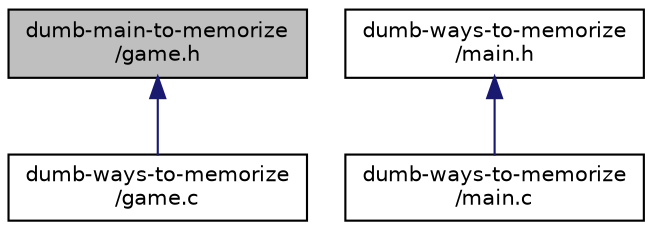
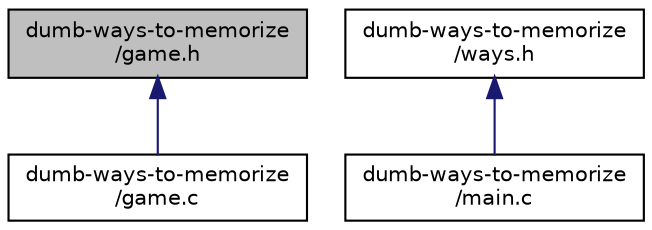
(158, 44) -> (158, 44)
(495, 44) -> (495, 44)
